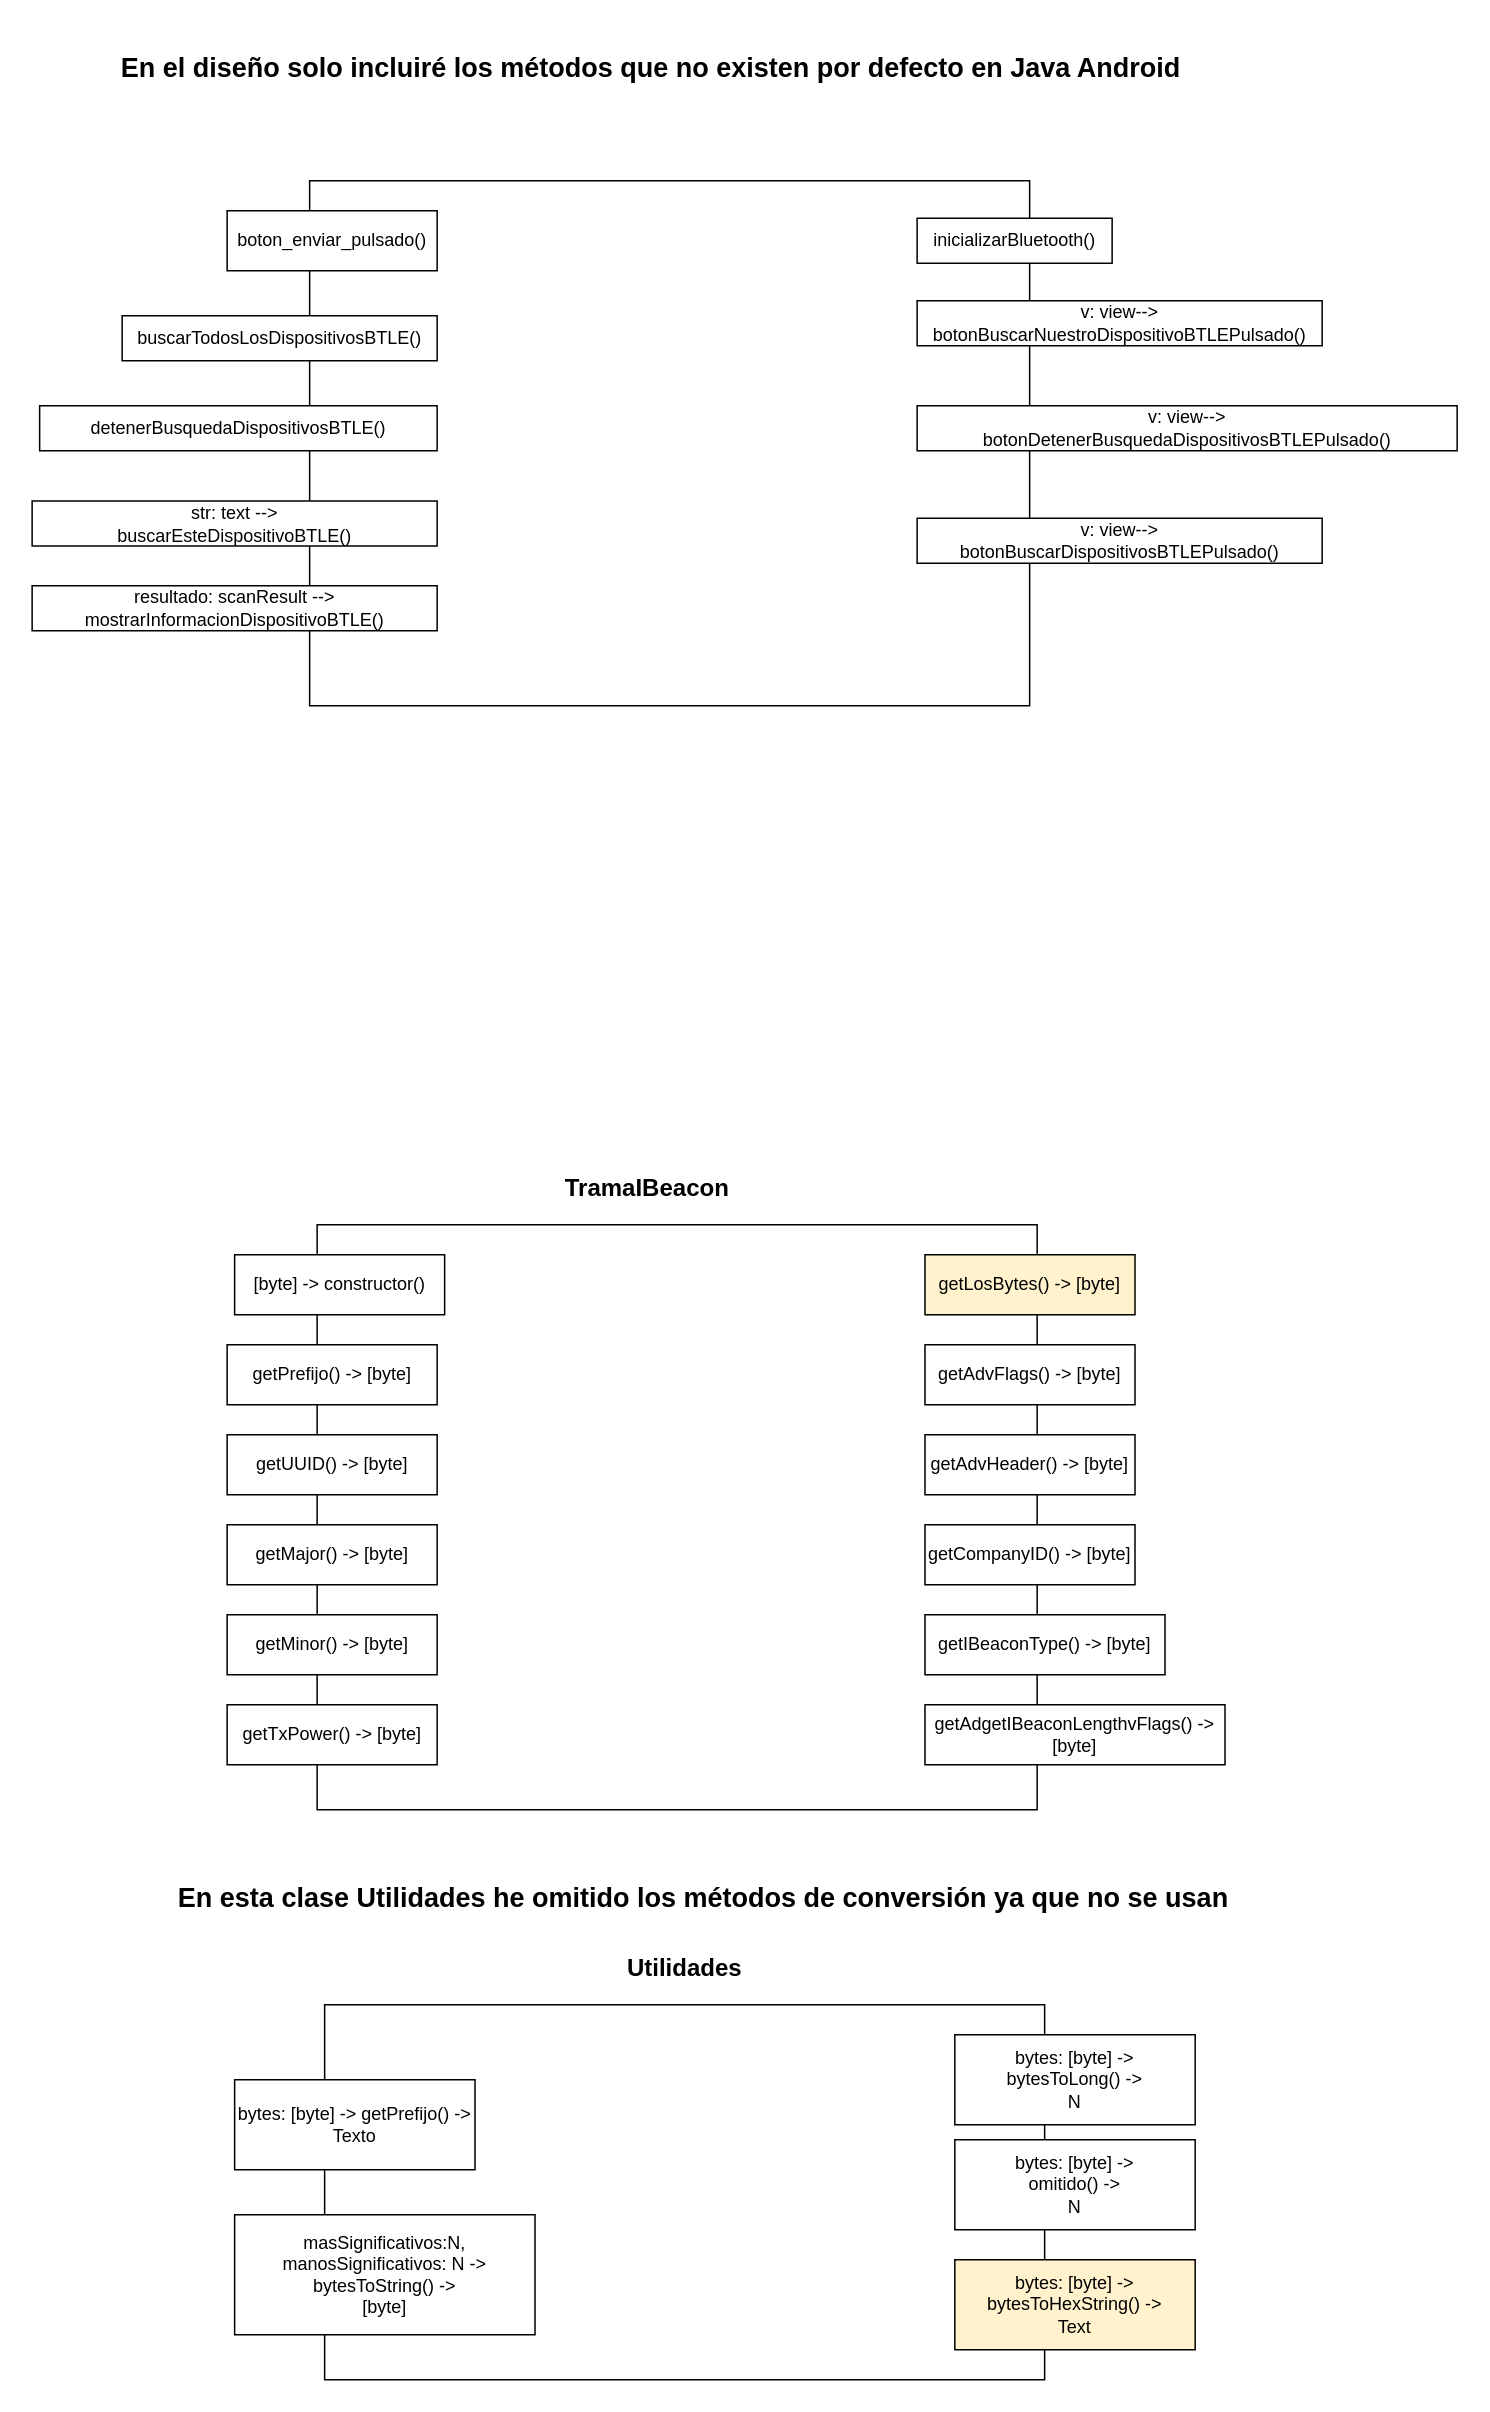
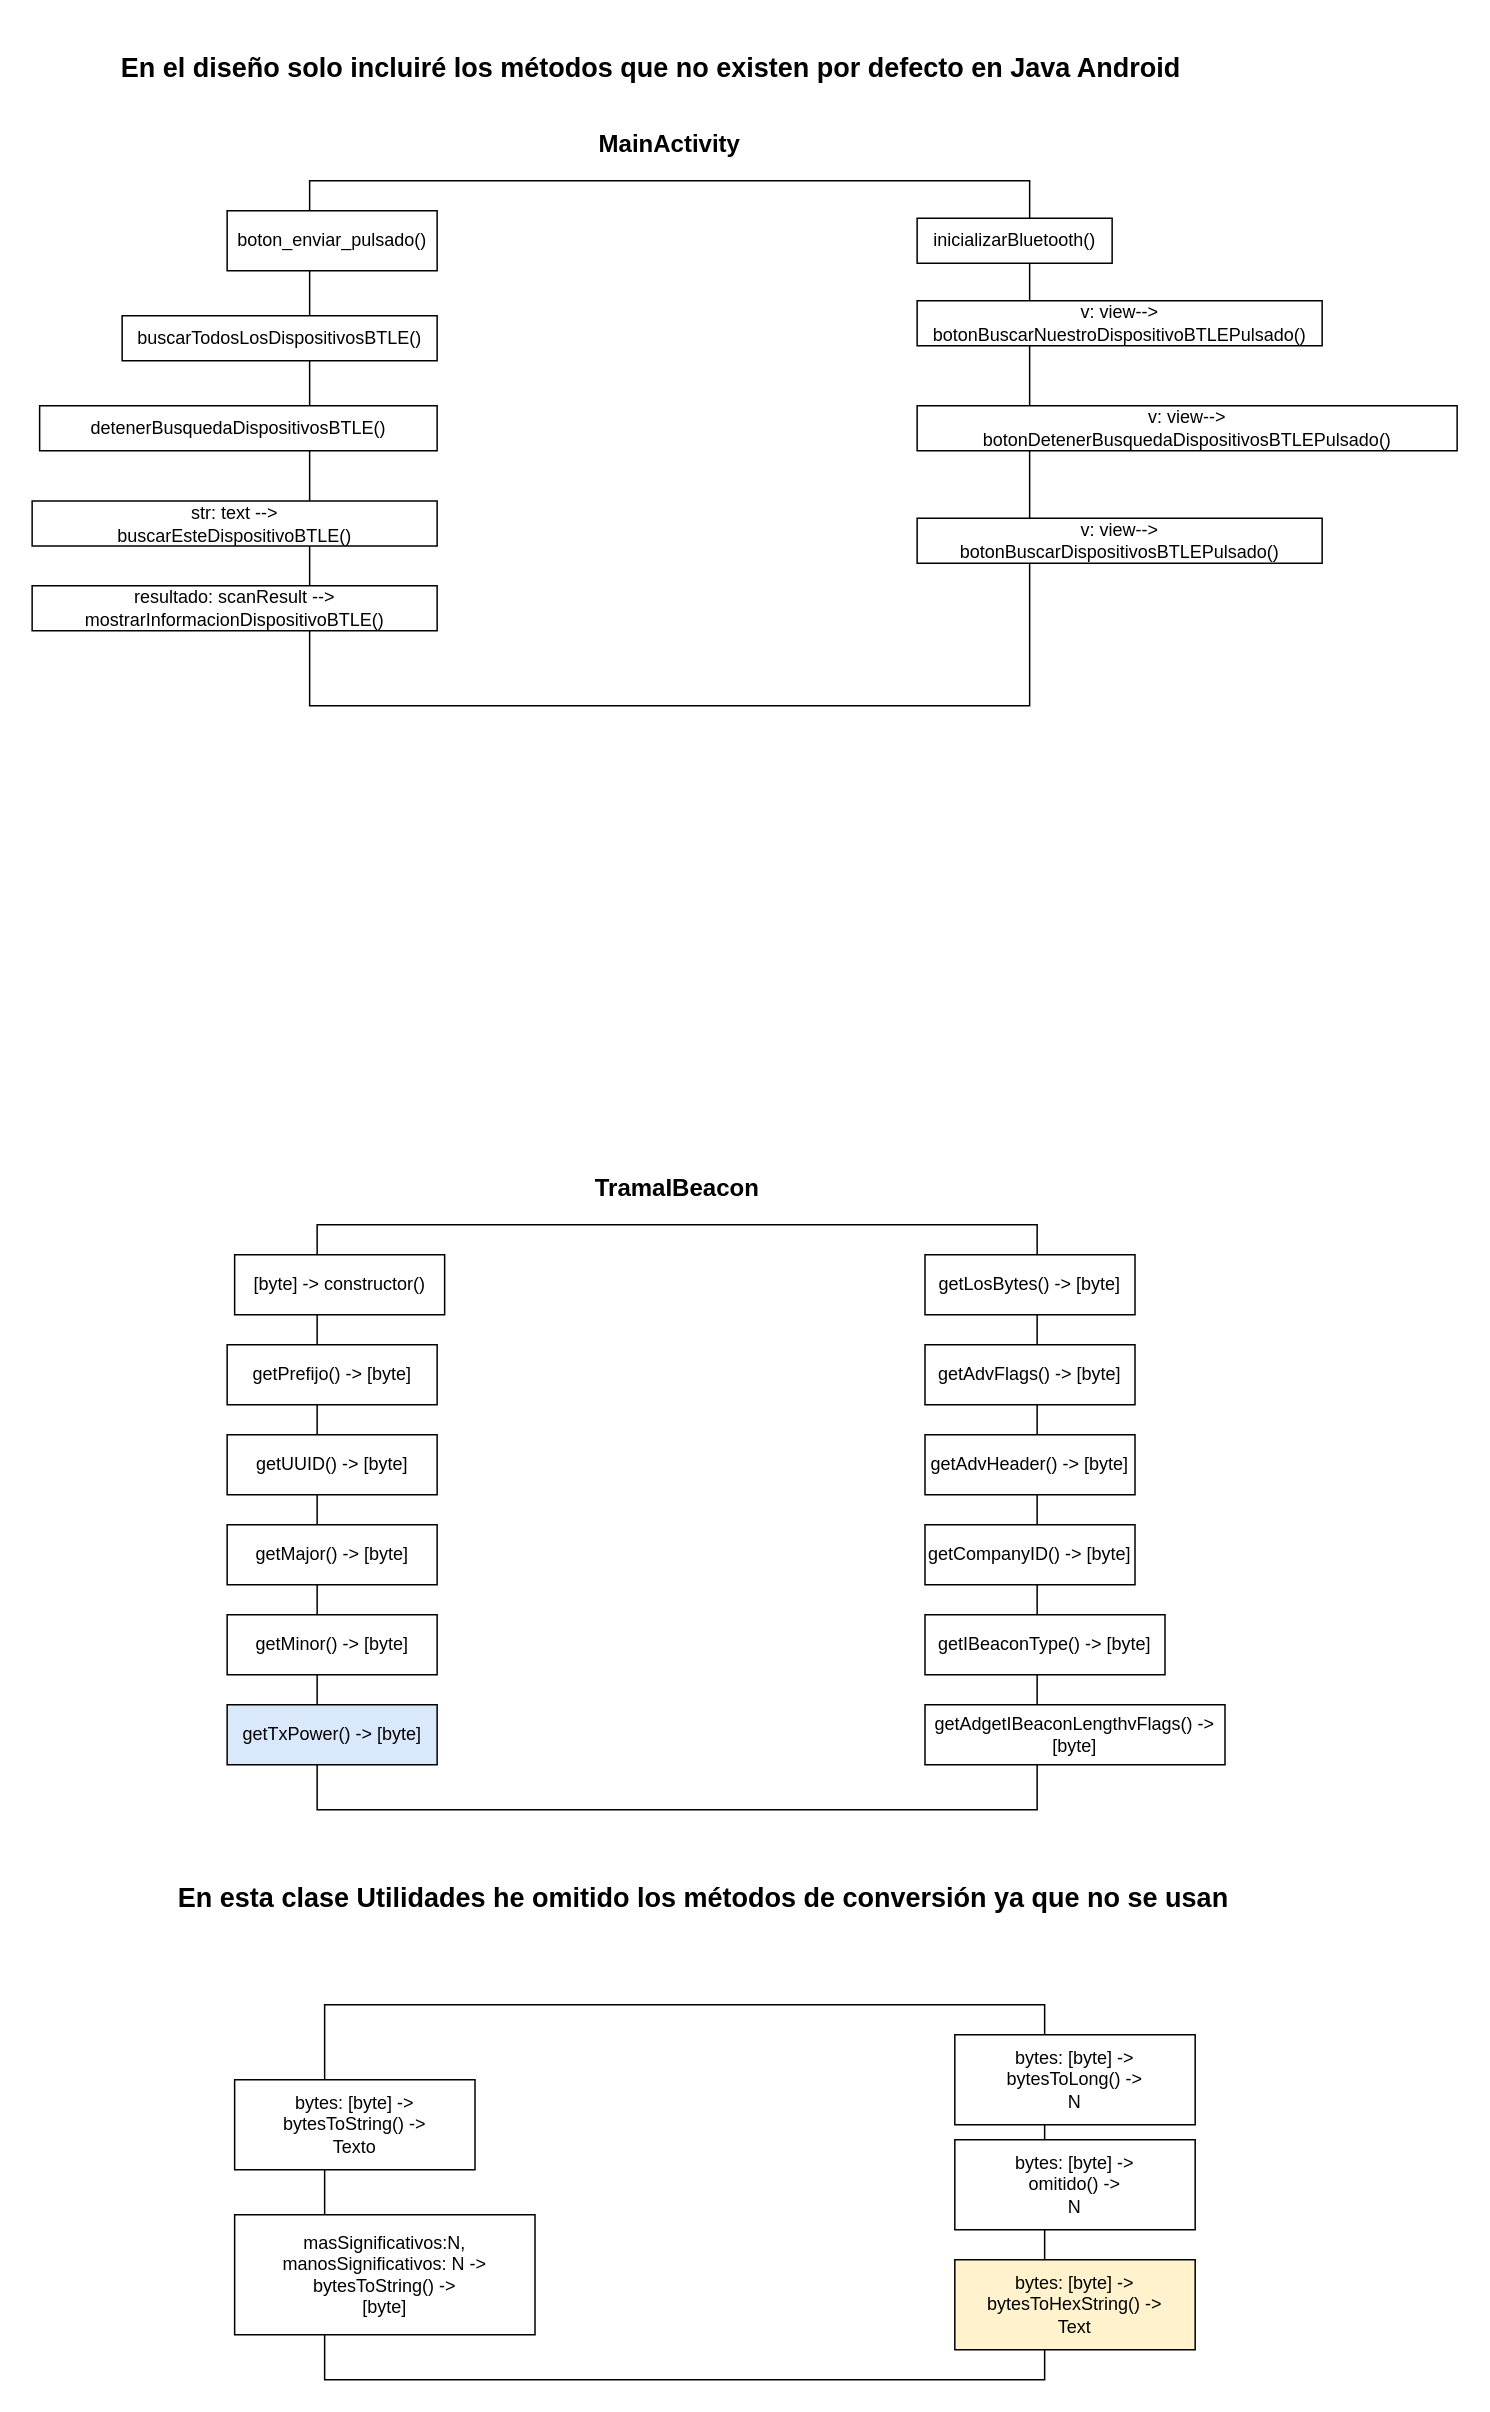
none -> (669, 143)
(647, 1187) -> (677, 1187)
(1030, 1285) -> (1030, 1285)
(332, 1735) -> (332, 1735)
(684, 1967) -> none
(355, 2125) -> (355, 2125)
